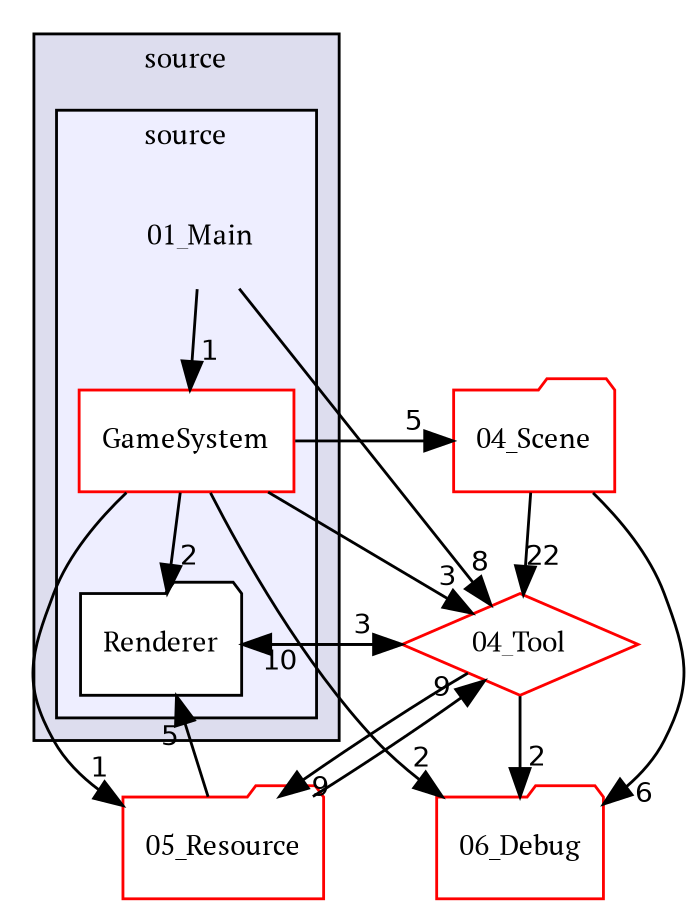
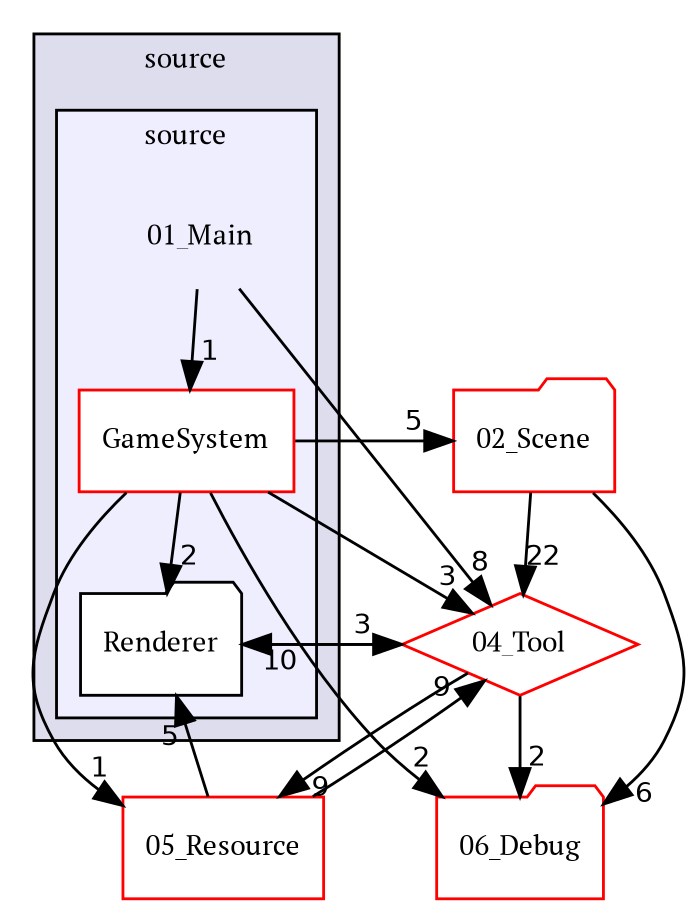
(534, 441) -> (534, 441)
(223, 848) -> (223, 848)
